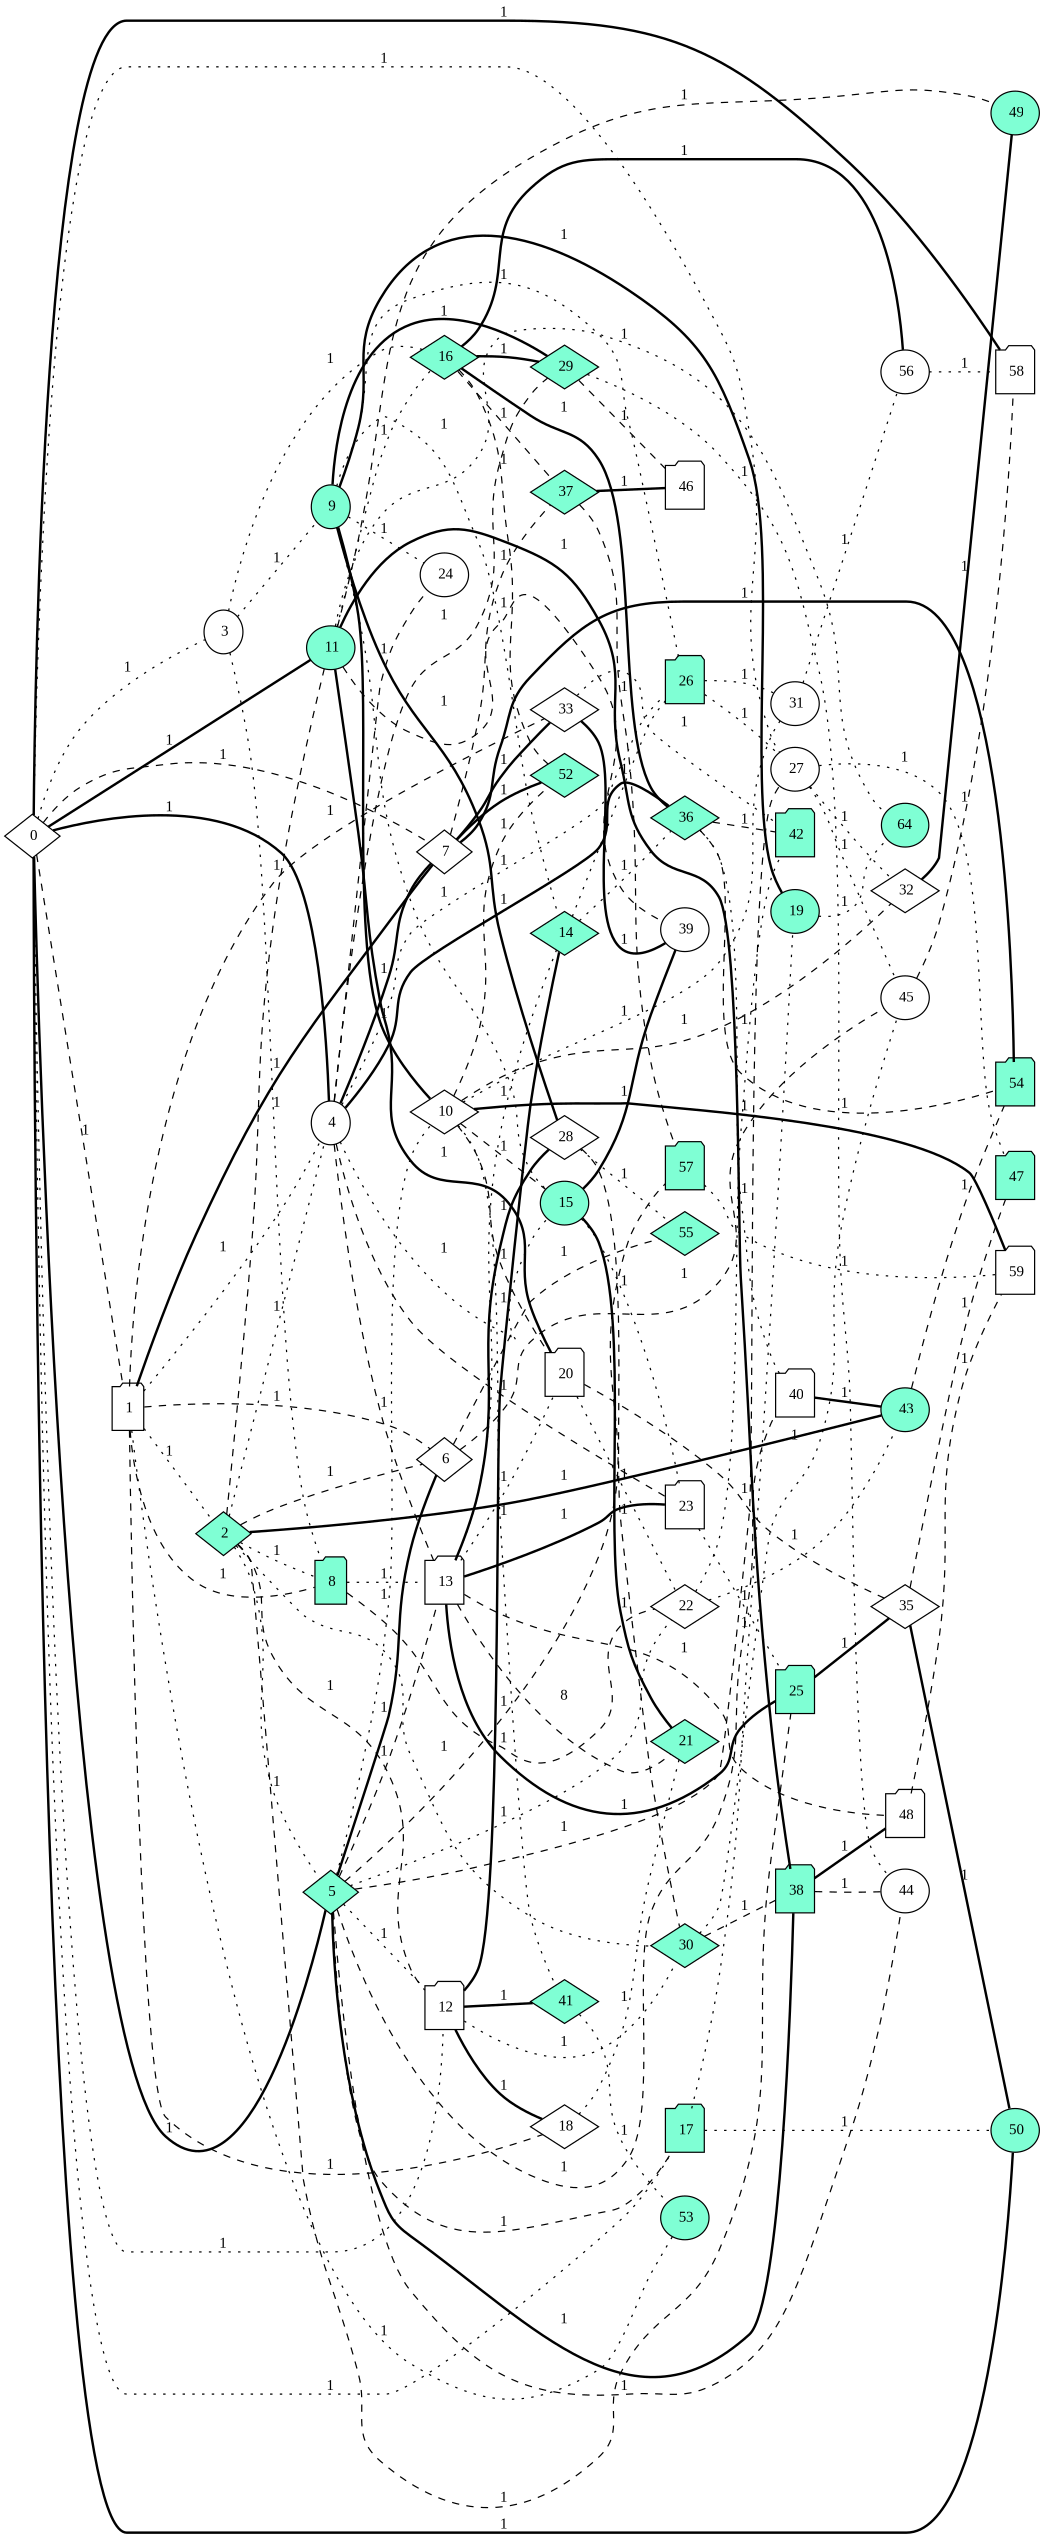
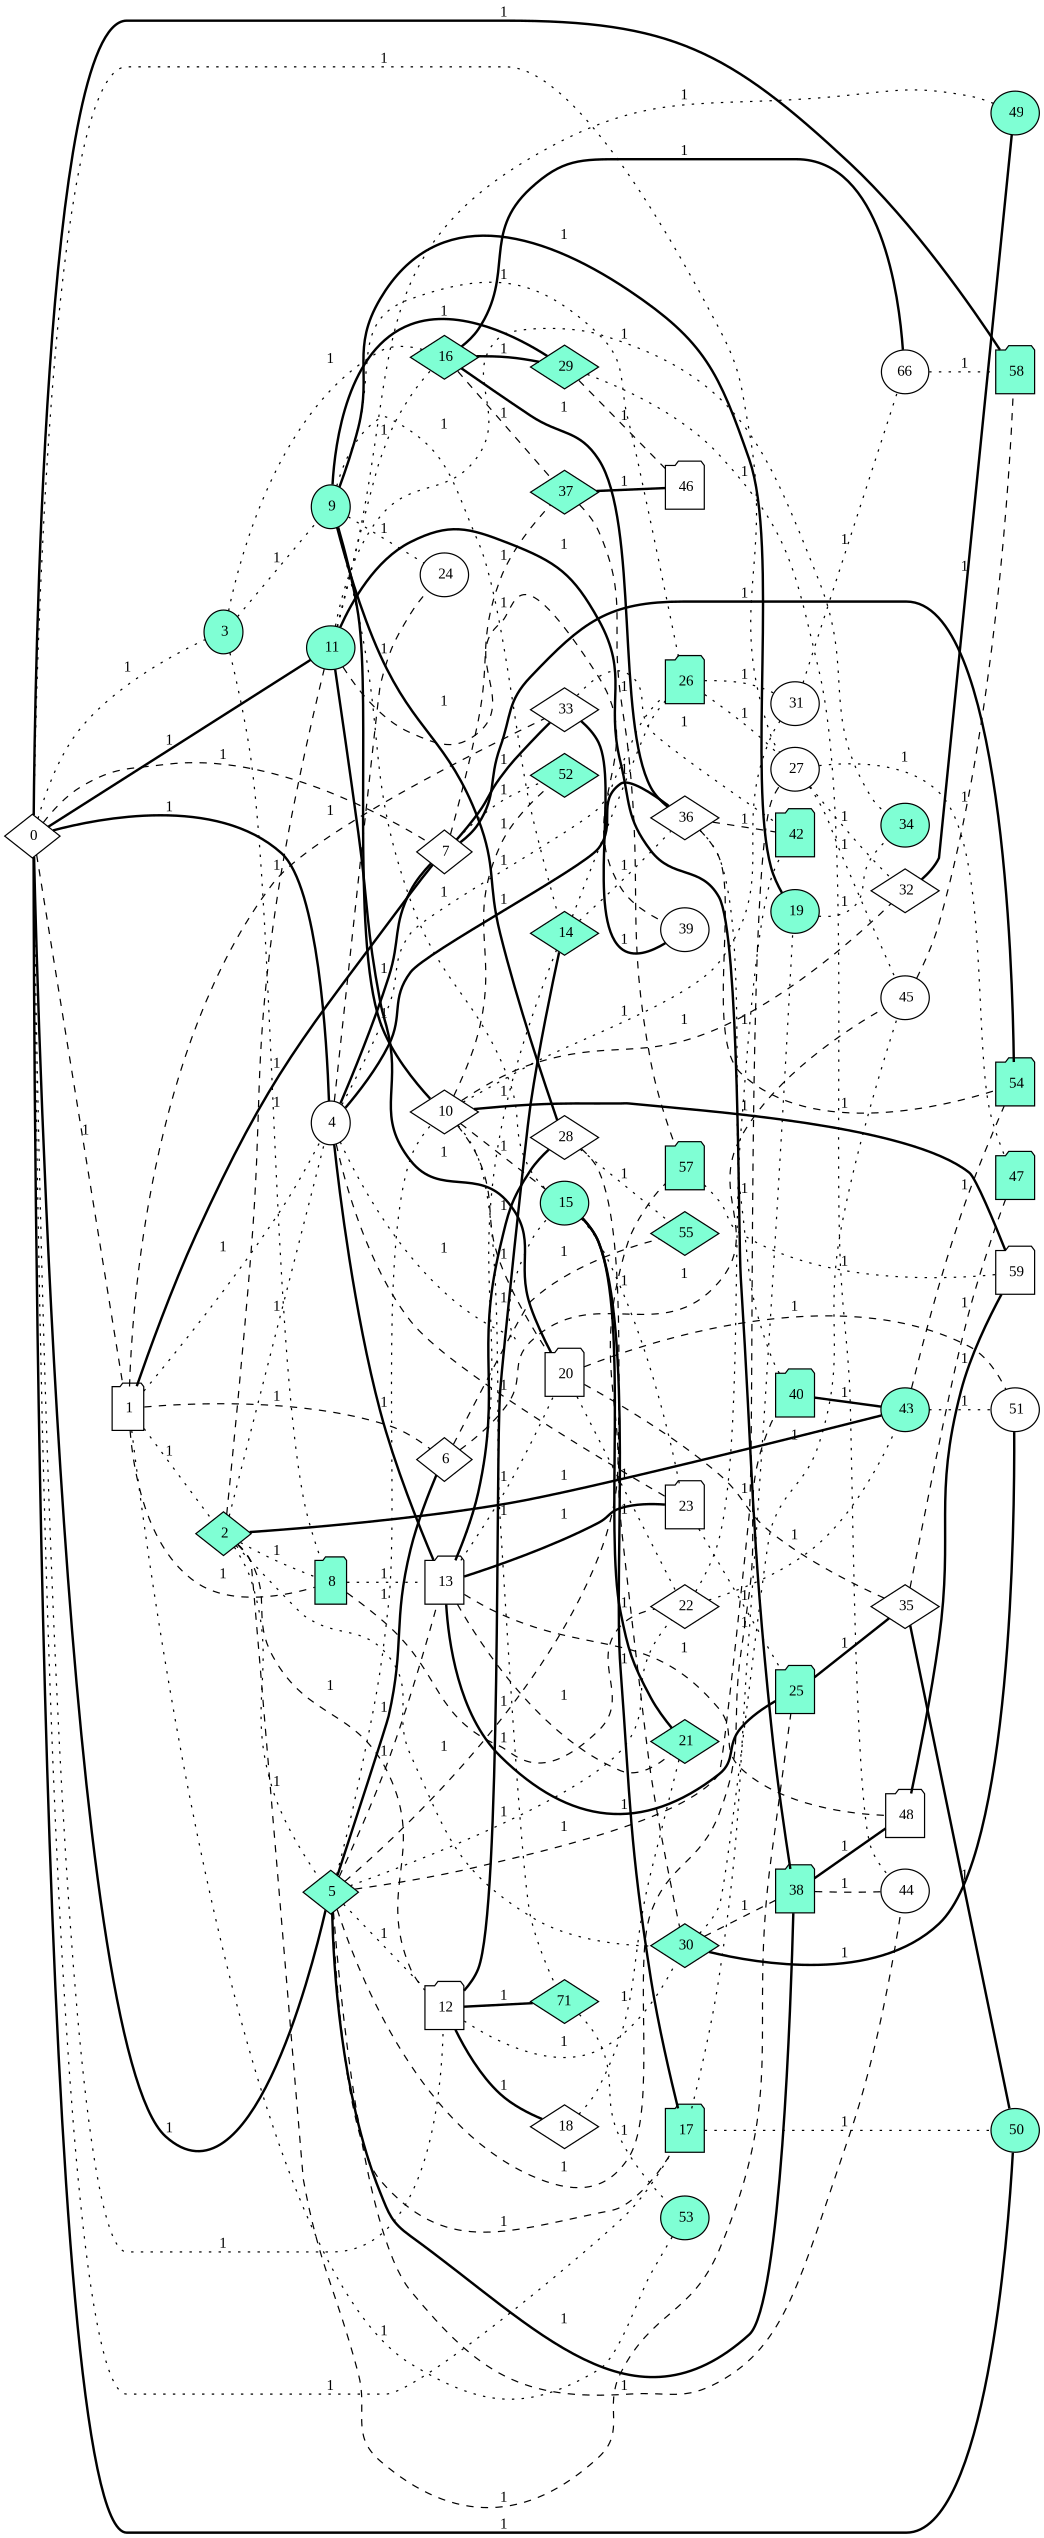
(509, 173) -> (509, 173)
(905, 372) -> (905, 372)
(1015, 372) -> (1015, 372)
(512, 577) -> none
(223, 632) -> (223, 632)
(399, 718) -> none
(495, 805) -> (495, 805)
(685, 818) -> (685, 818)
(905, 825) -> (905, 825)
(635, 1072) -> (620, 1662)
(367, 1356) -> (367, 1356)
(795, 1395) -> (795, 1395)
none -> (1015, 1410)
(330, 1490) -> none
(945, 1540) -> (945, 1540)
(565, 1696) -> (565, 1696)
(147, 1972) -> none
(565, 2002) -> (565, 2002)
